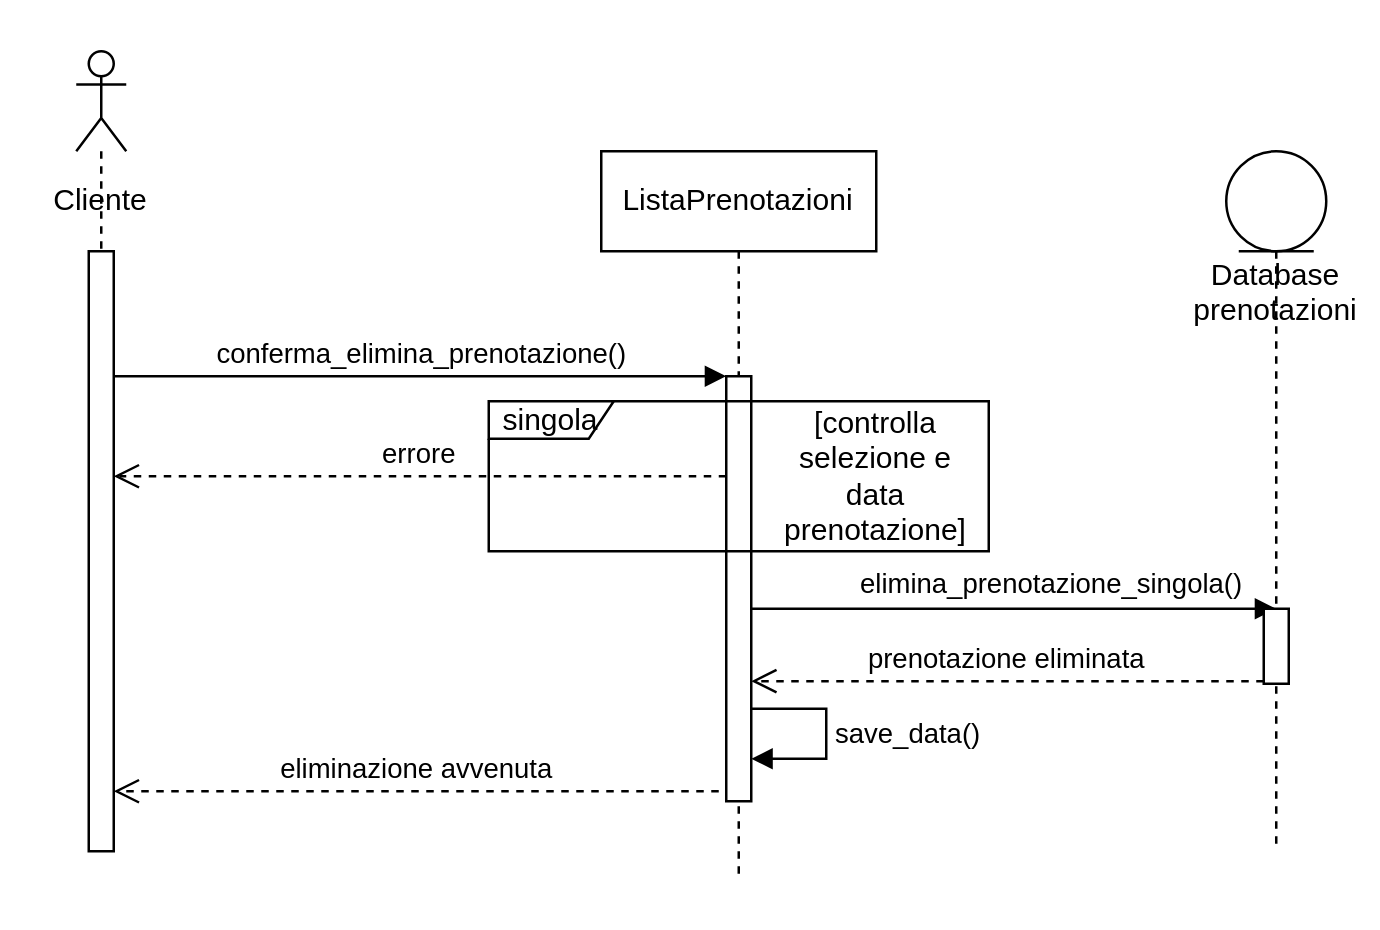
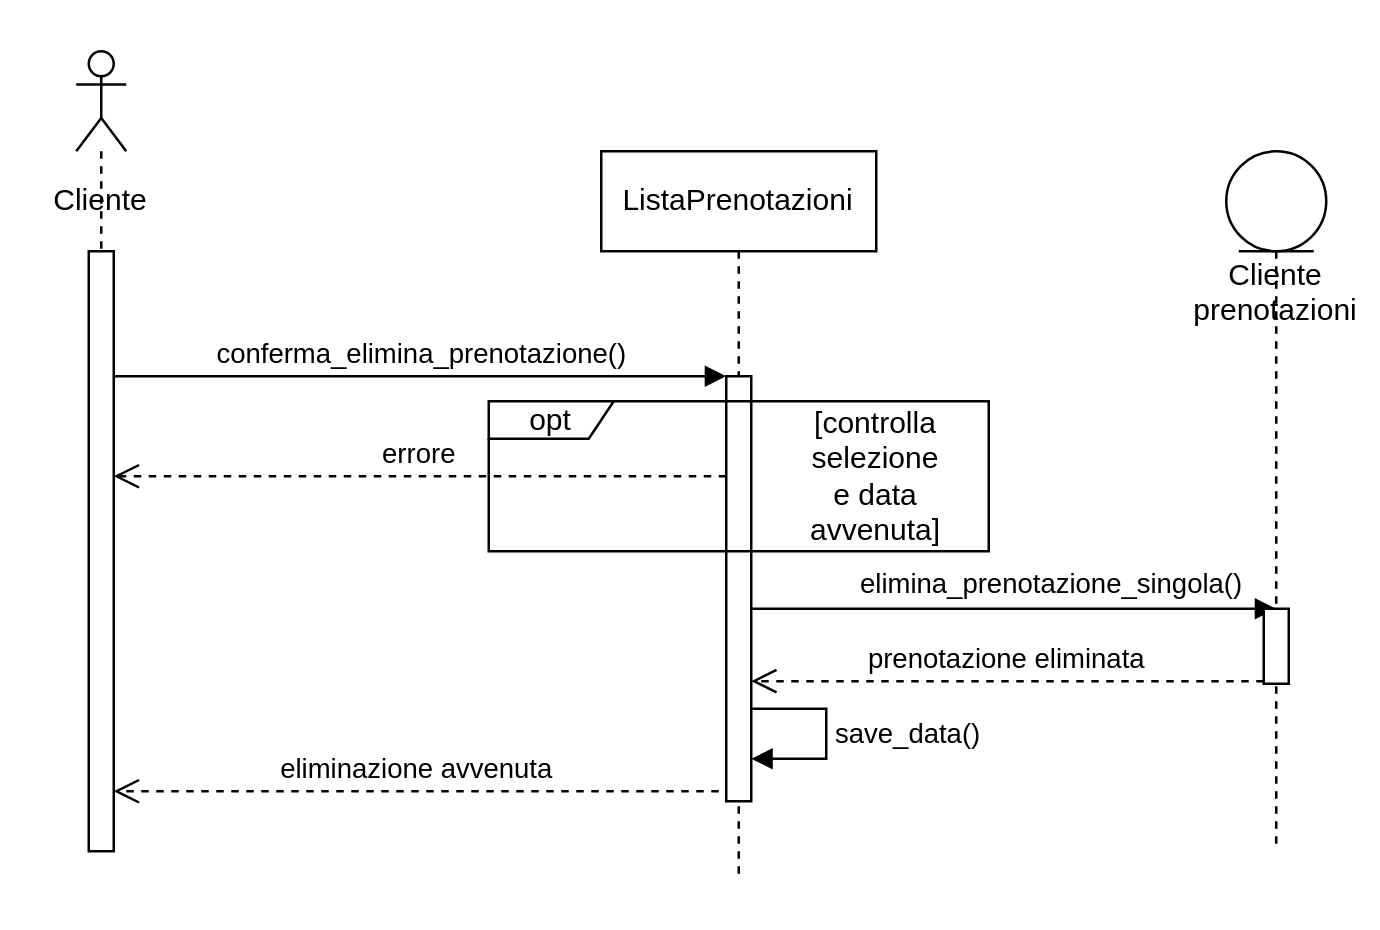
(1276, 331) -> (1276, 331)
(551, 421) -> (551, 421)
(876, 476) -> (876, 476)
